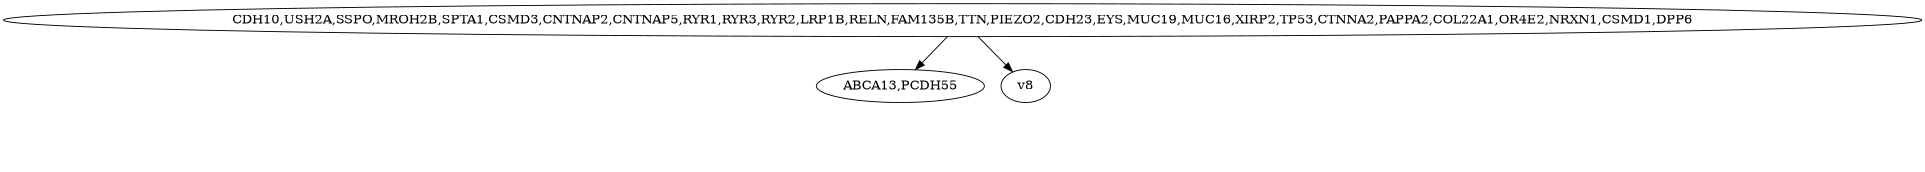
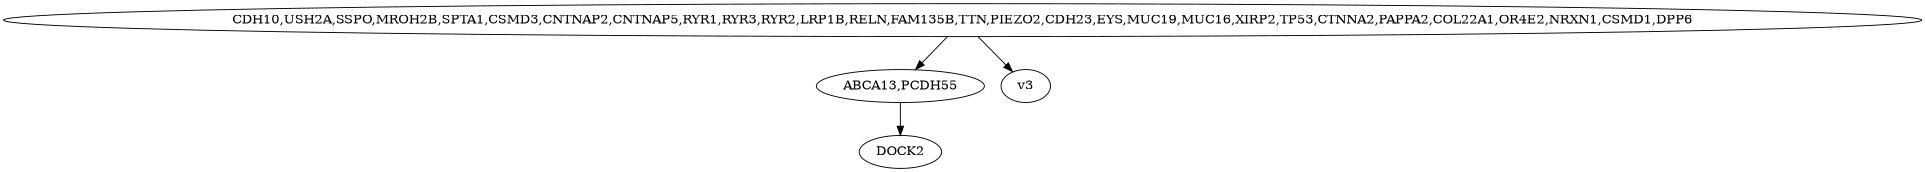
(1026, 86) -> (1026, 86)
none -> (900, 152)
